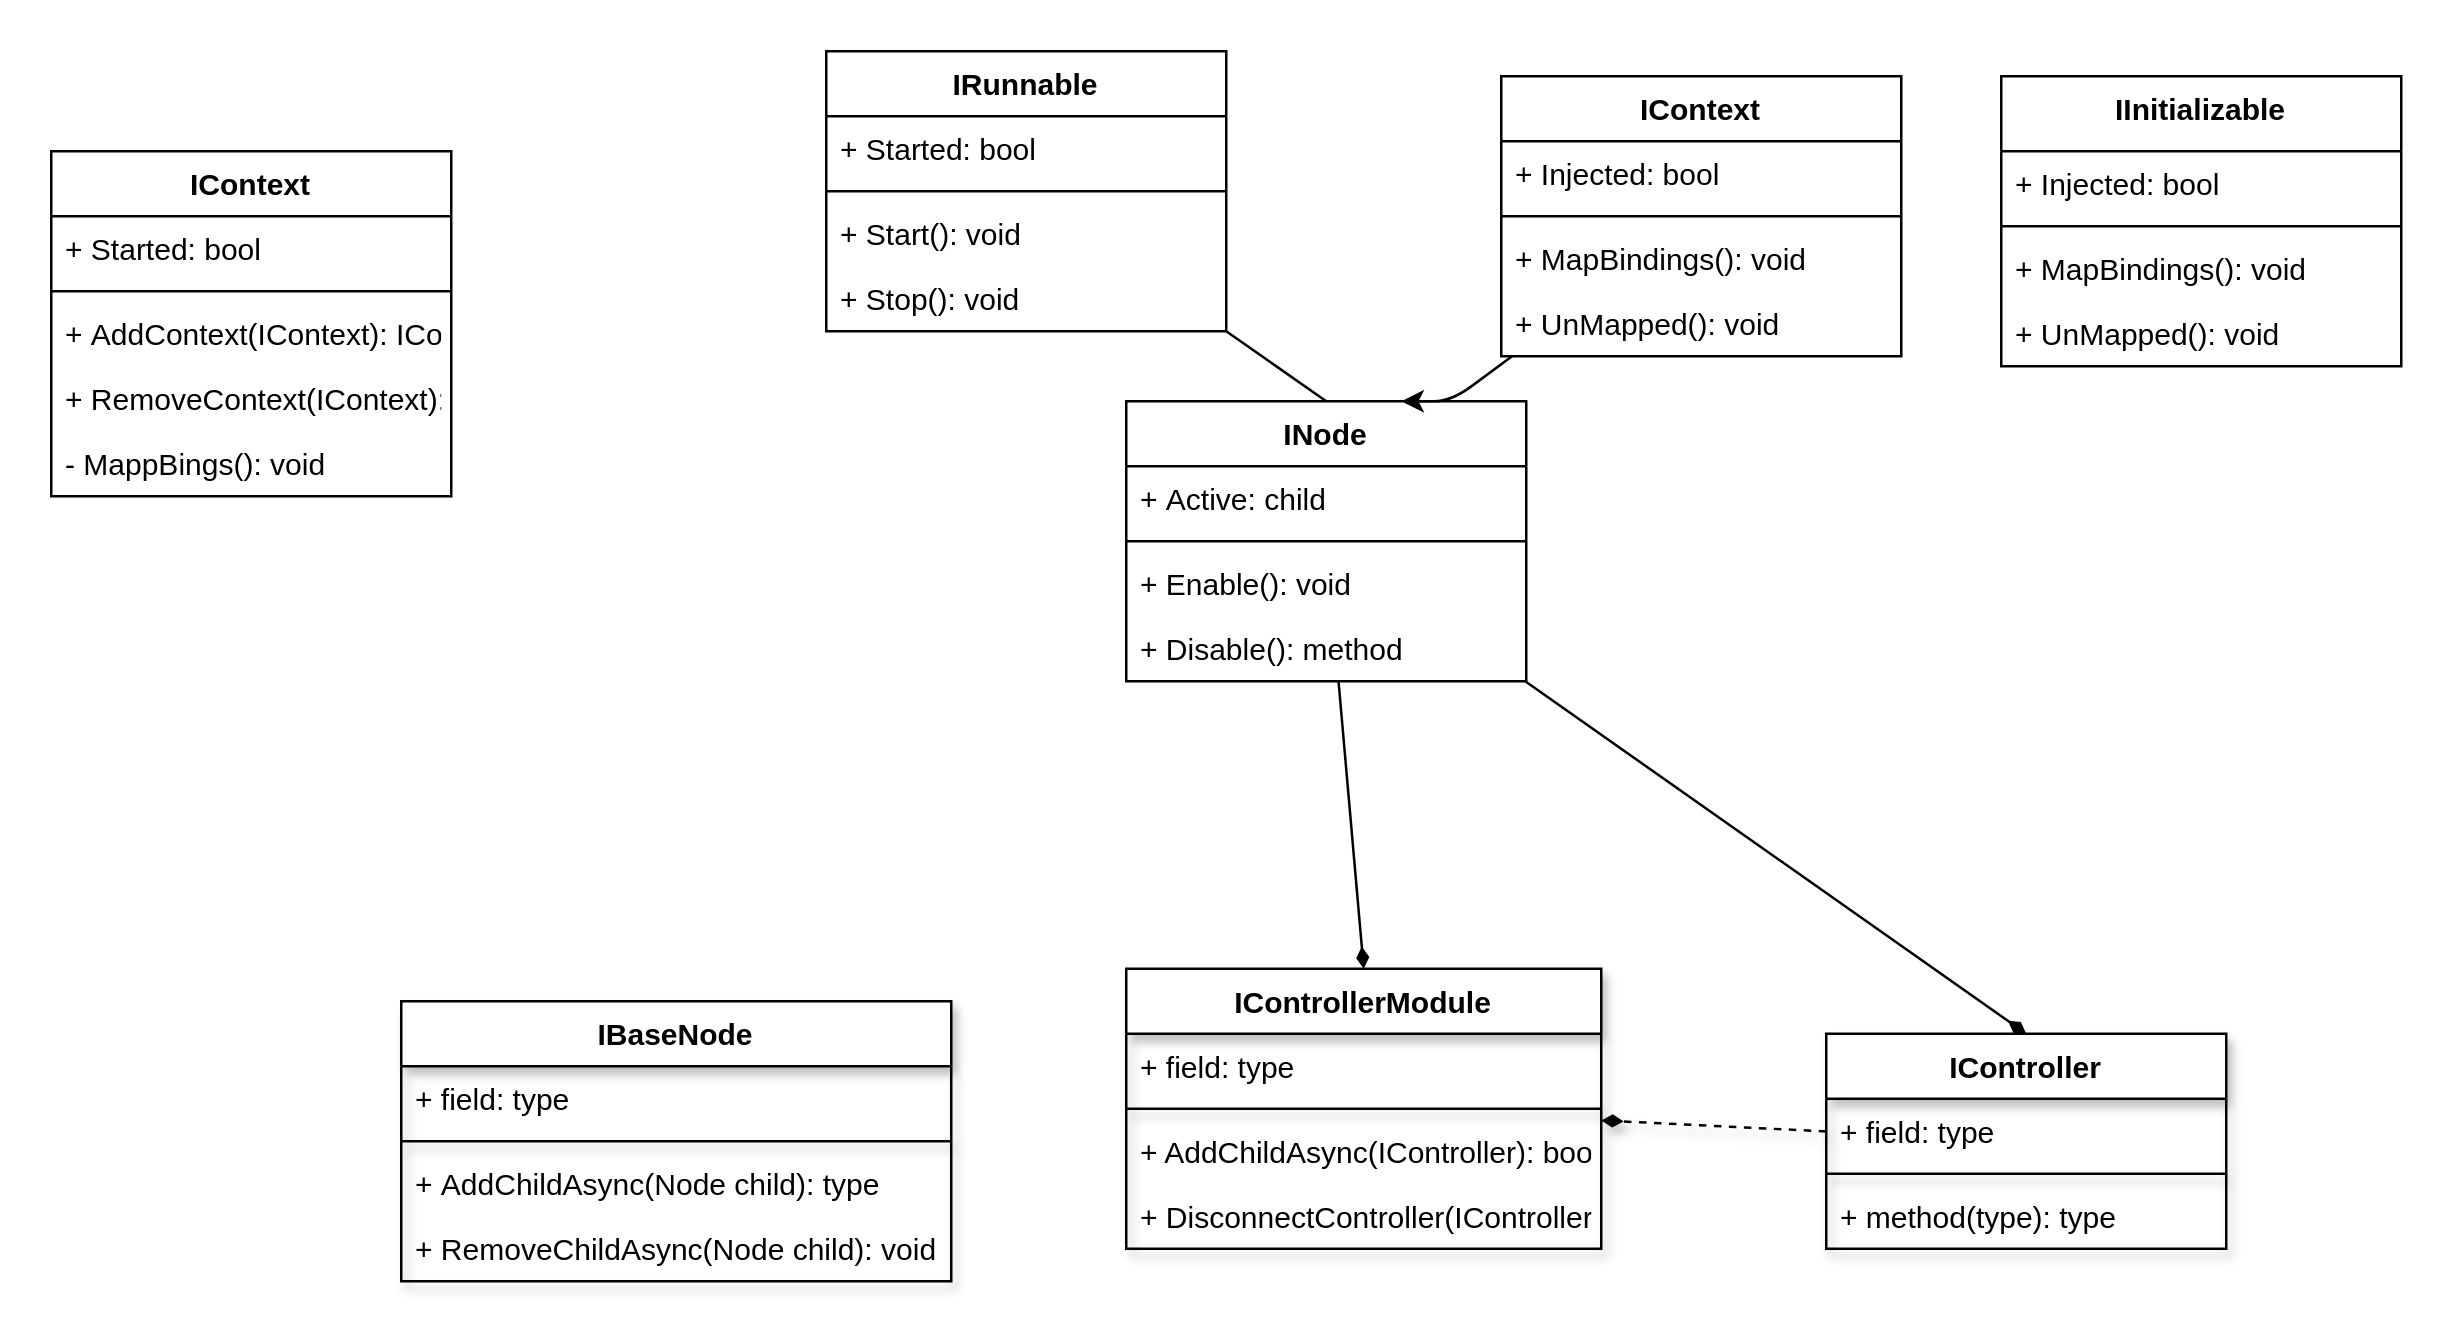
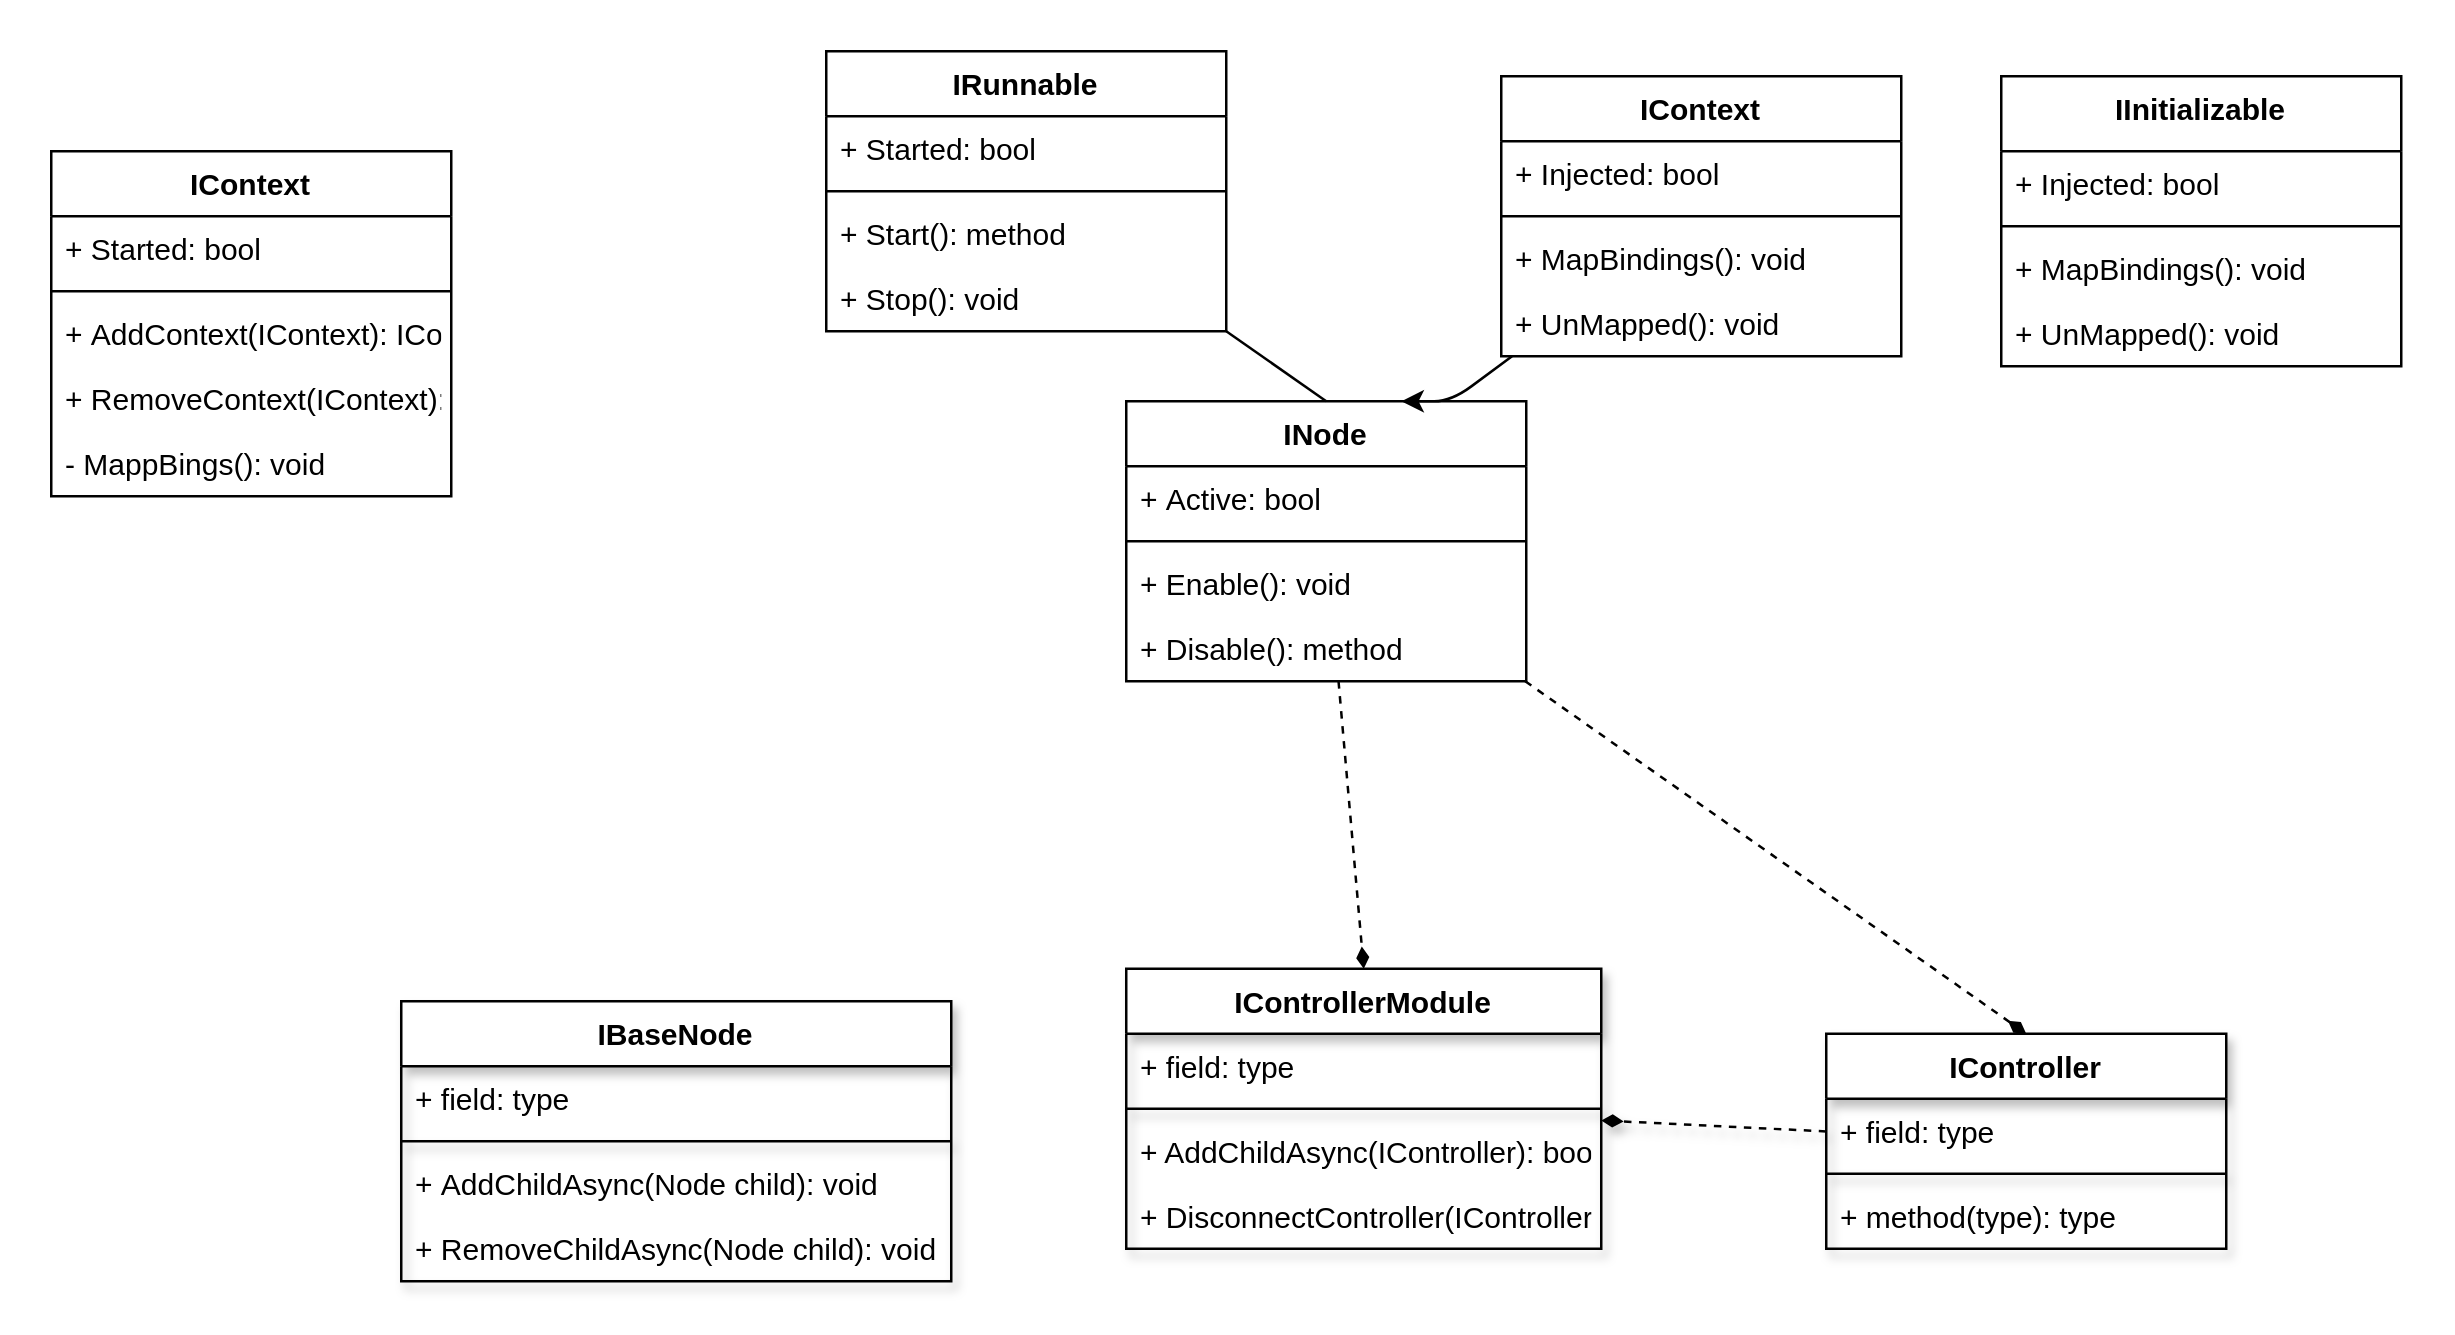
(954, 235) -> (975, 235)
(1247, 500) -> (1242, 500)
(1350, 817) -> (1350, 817)
(1767, 851) -> (1767, 851)
(665, 1185) -> (661, 1185)
